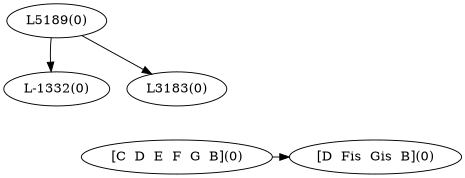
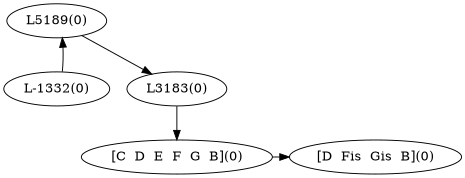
(50, 50) -> (63, 59)
none -> (177, 118)
